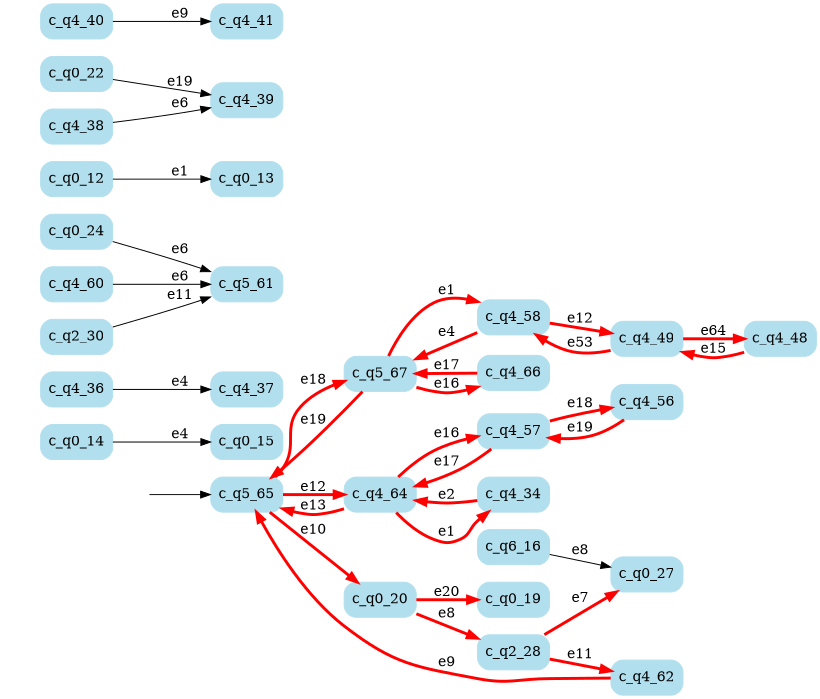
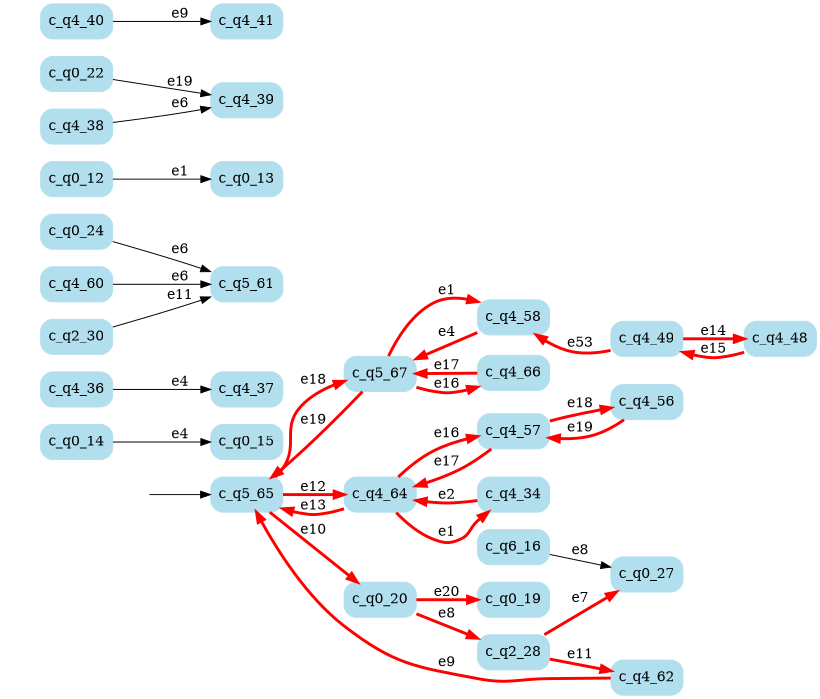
(575, 327) -> none
(714, 332) -> (714, 332)
